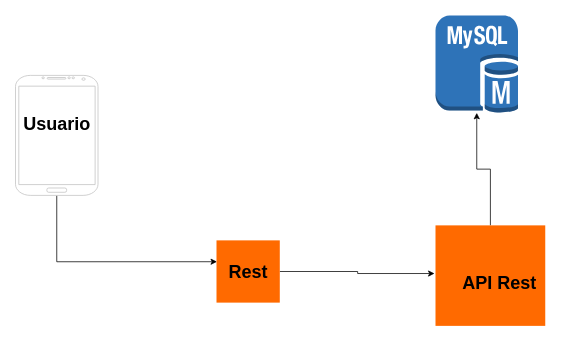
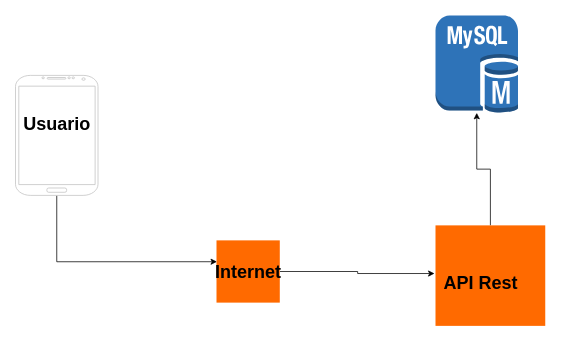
(248, 272) -> (248, 272)
(499, 283) -> (480, 283)
